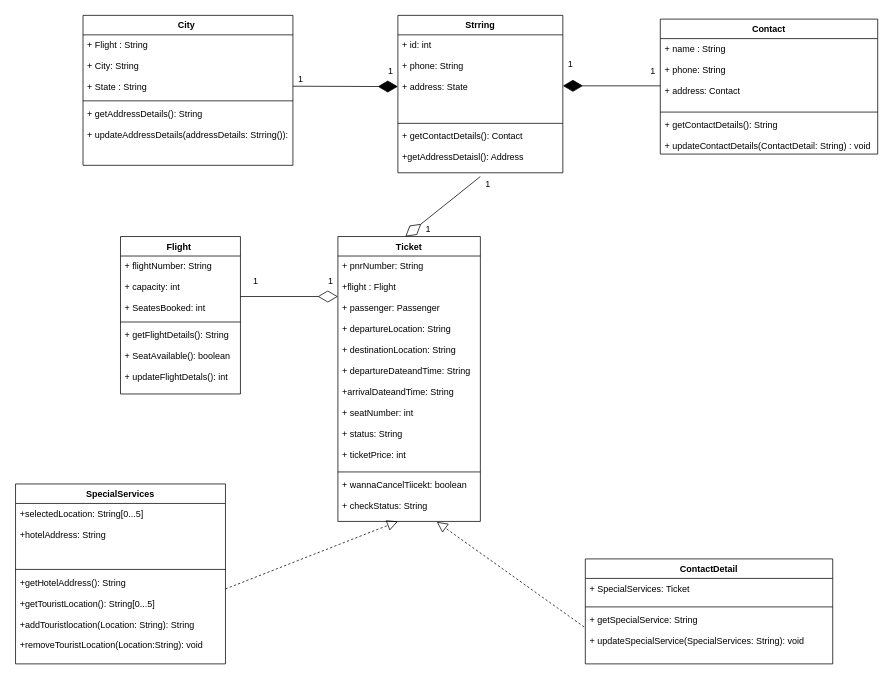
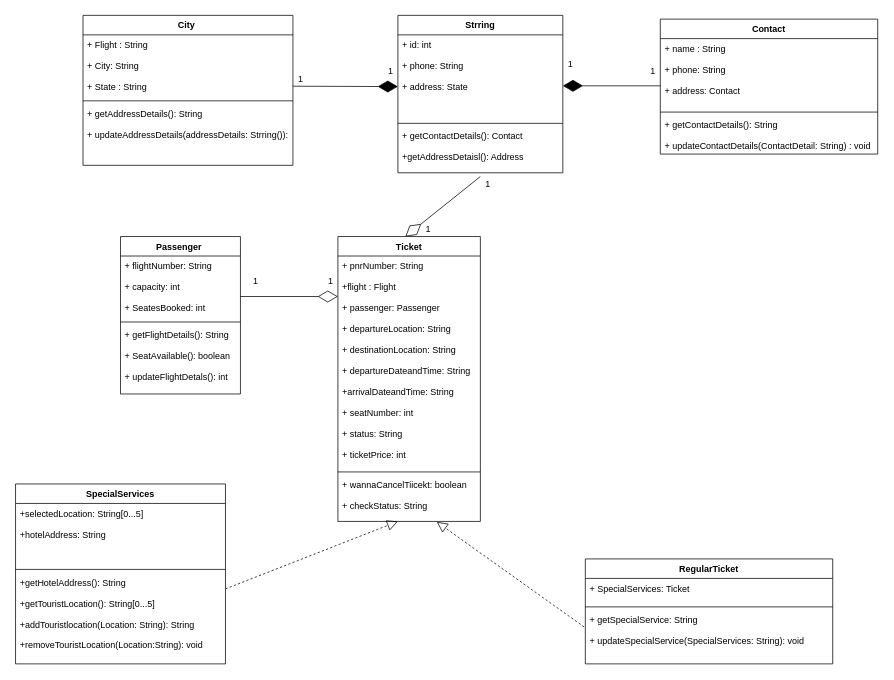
(180, 247) -> (180, 247)
(709, 569) -> (709, 569)
